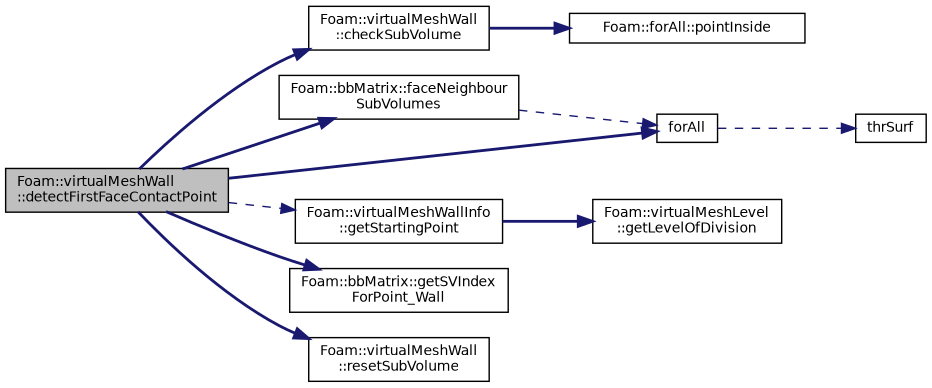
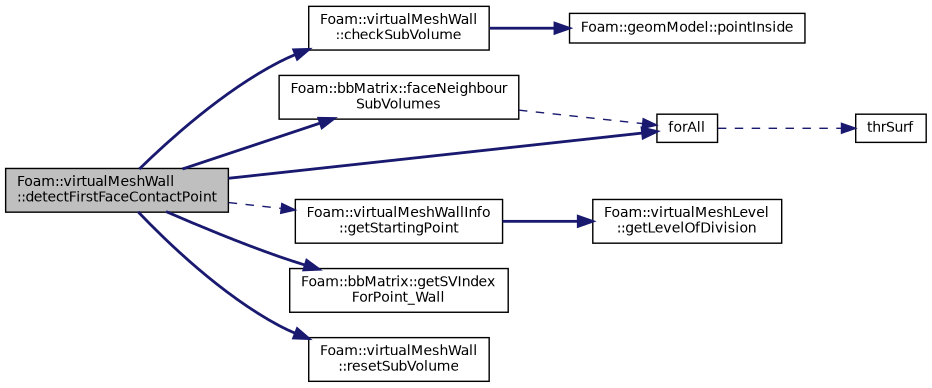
(687, 28) -> (687, 28)
